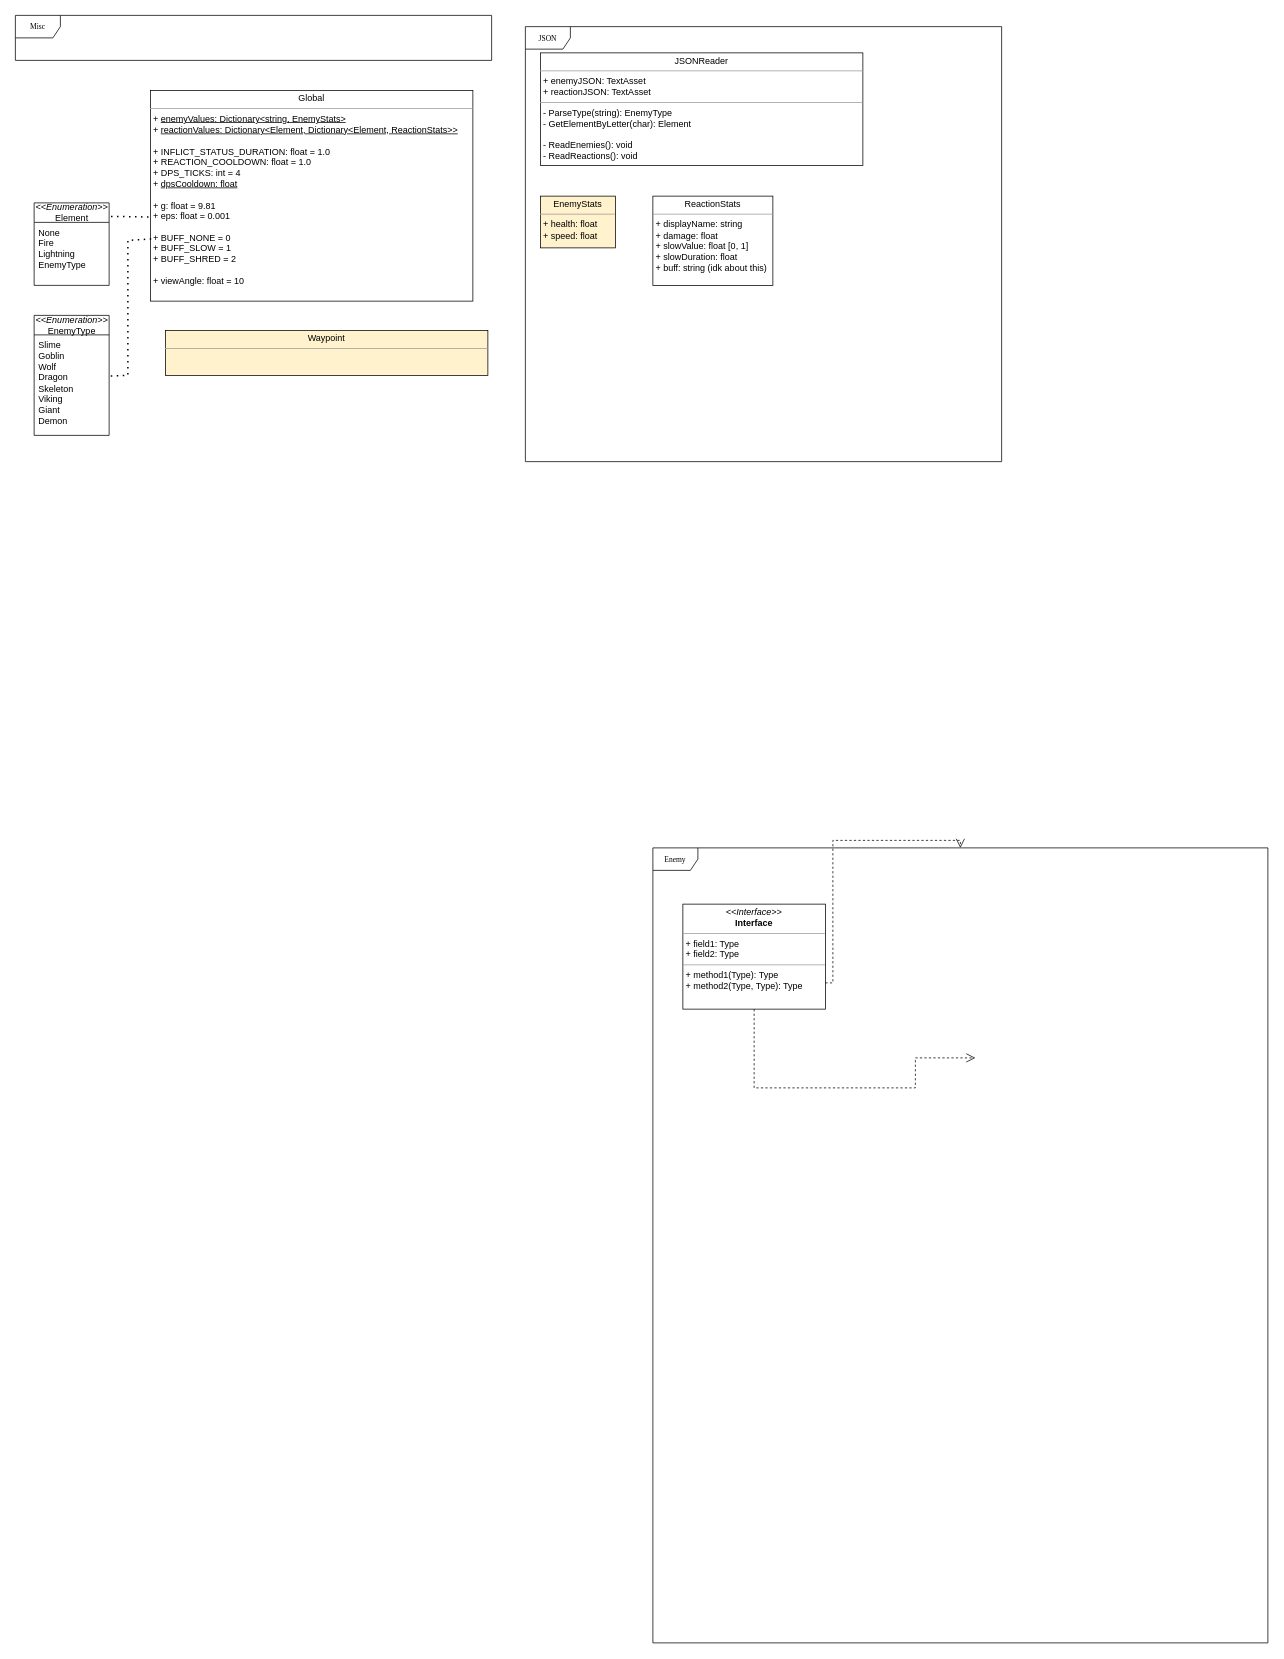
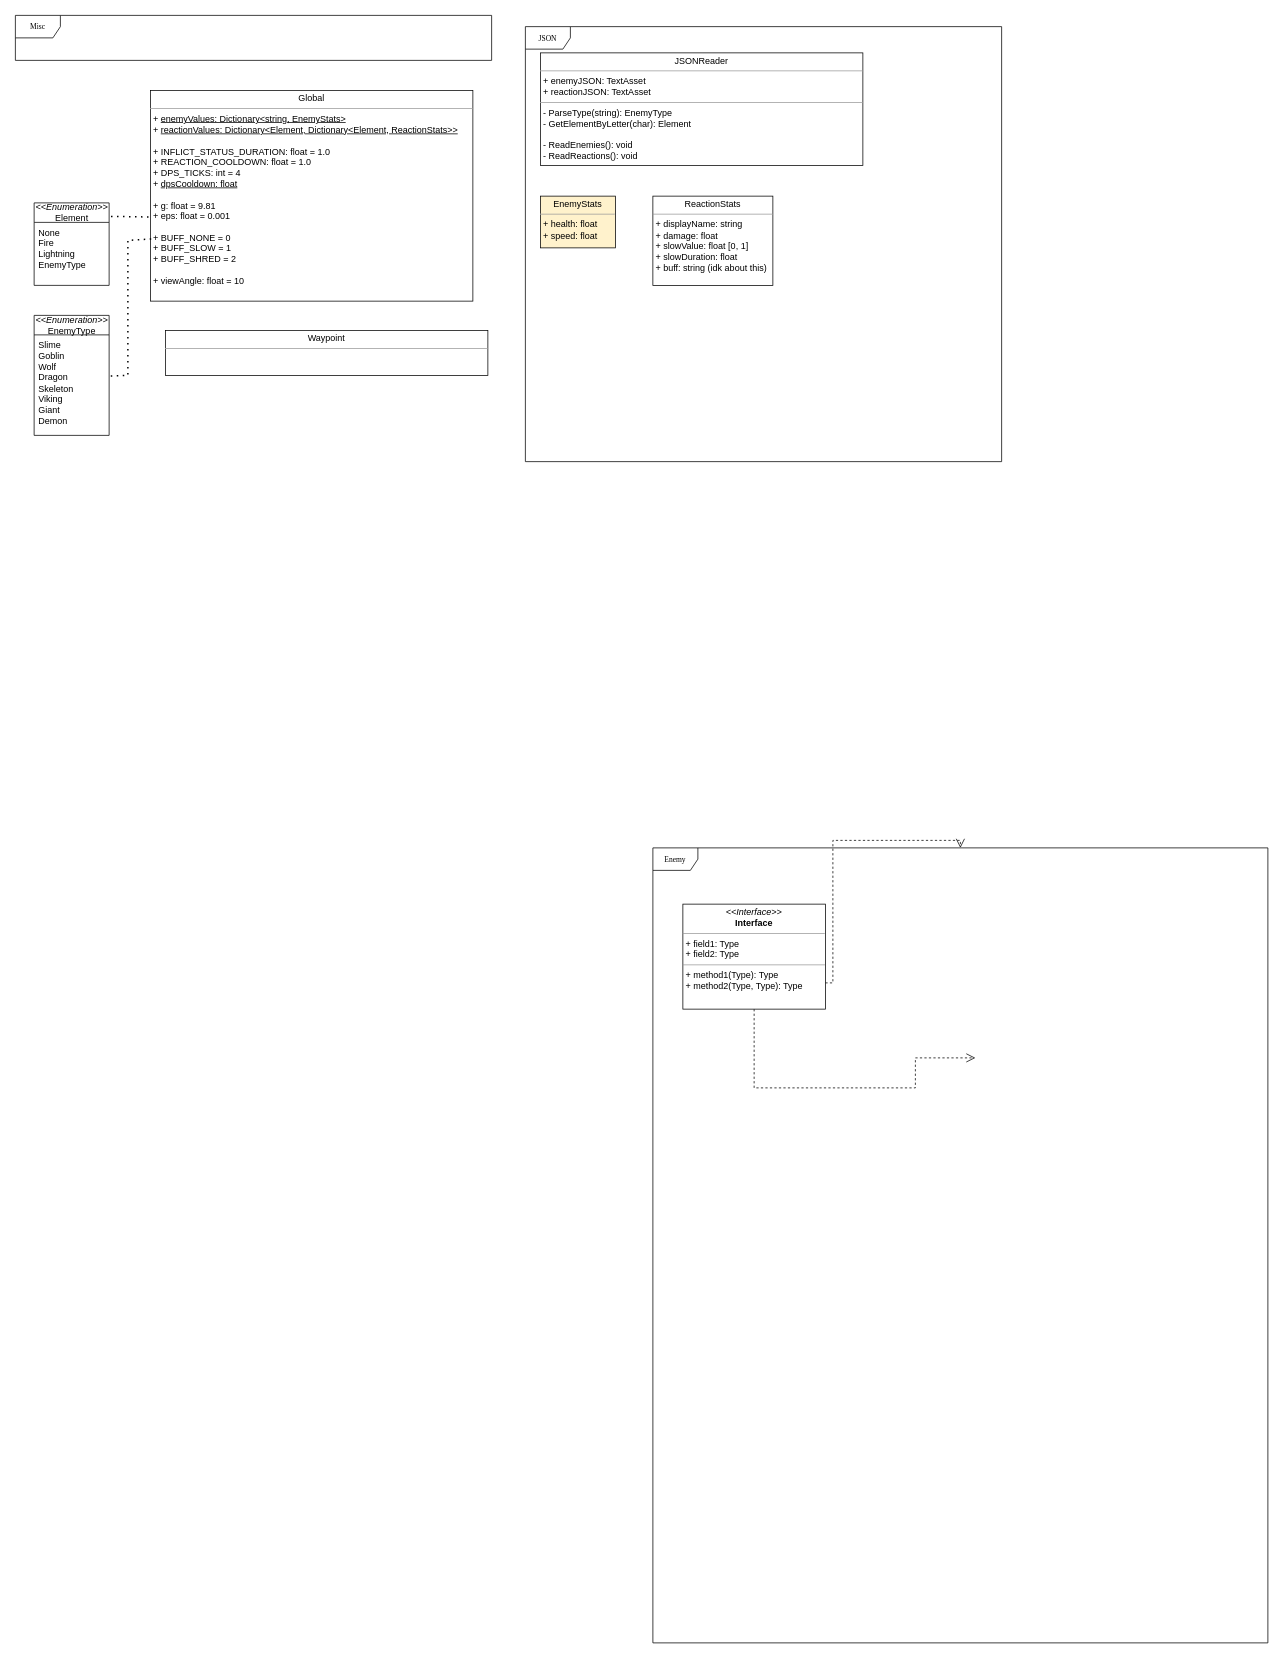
(327, 353) -> (327, 353)
